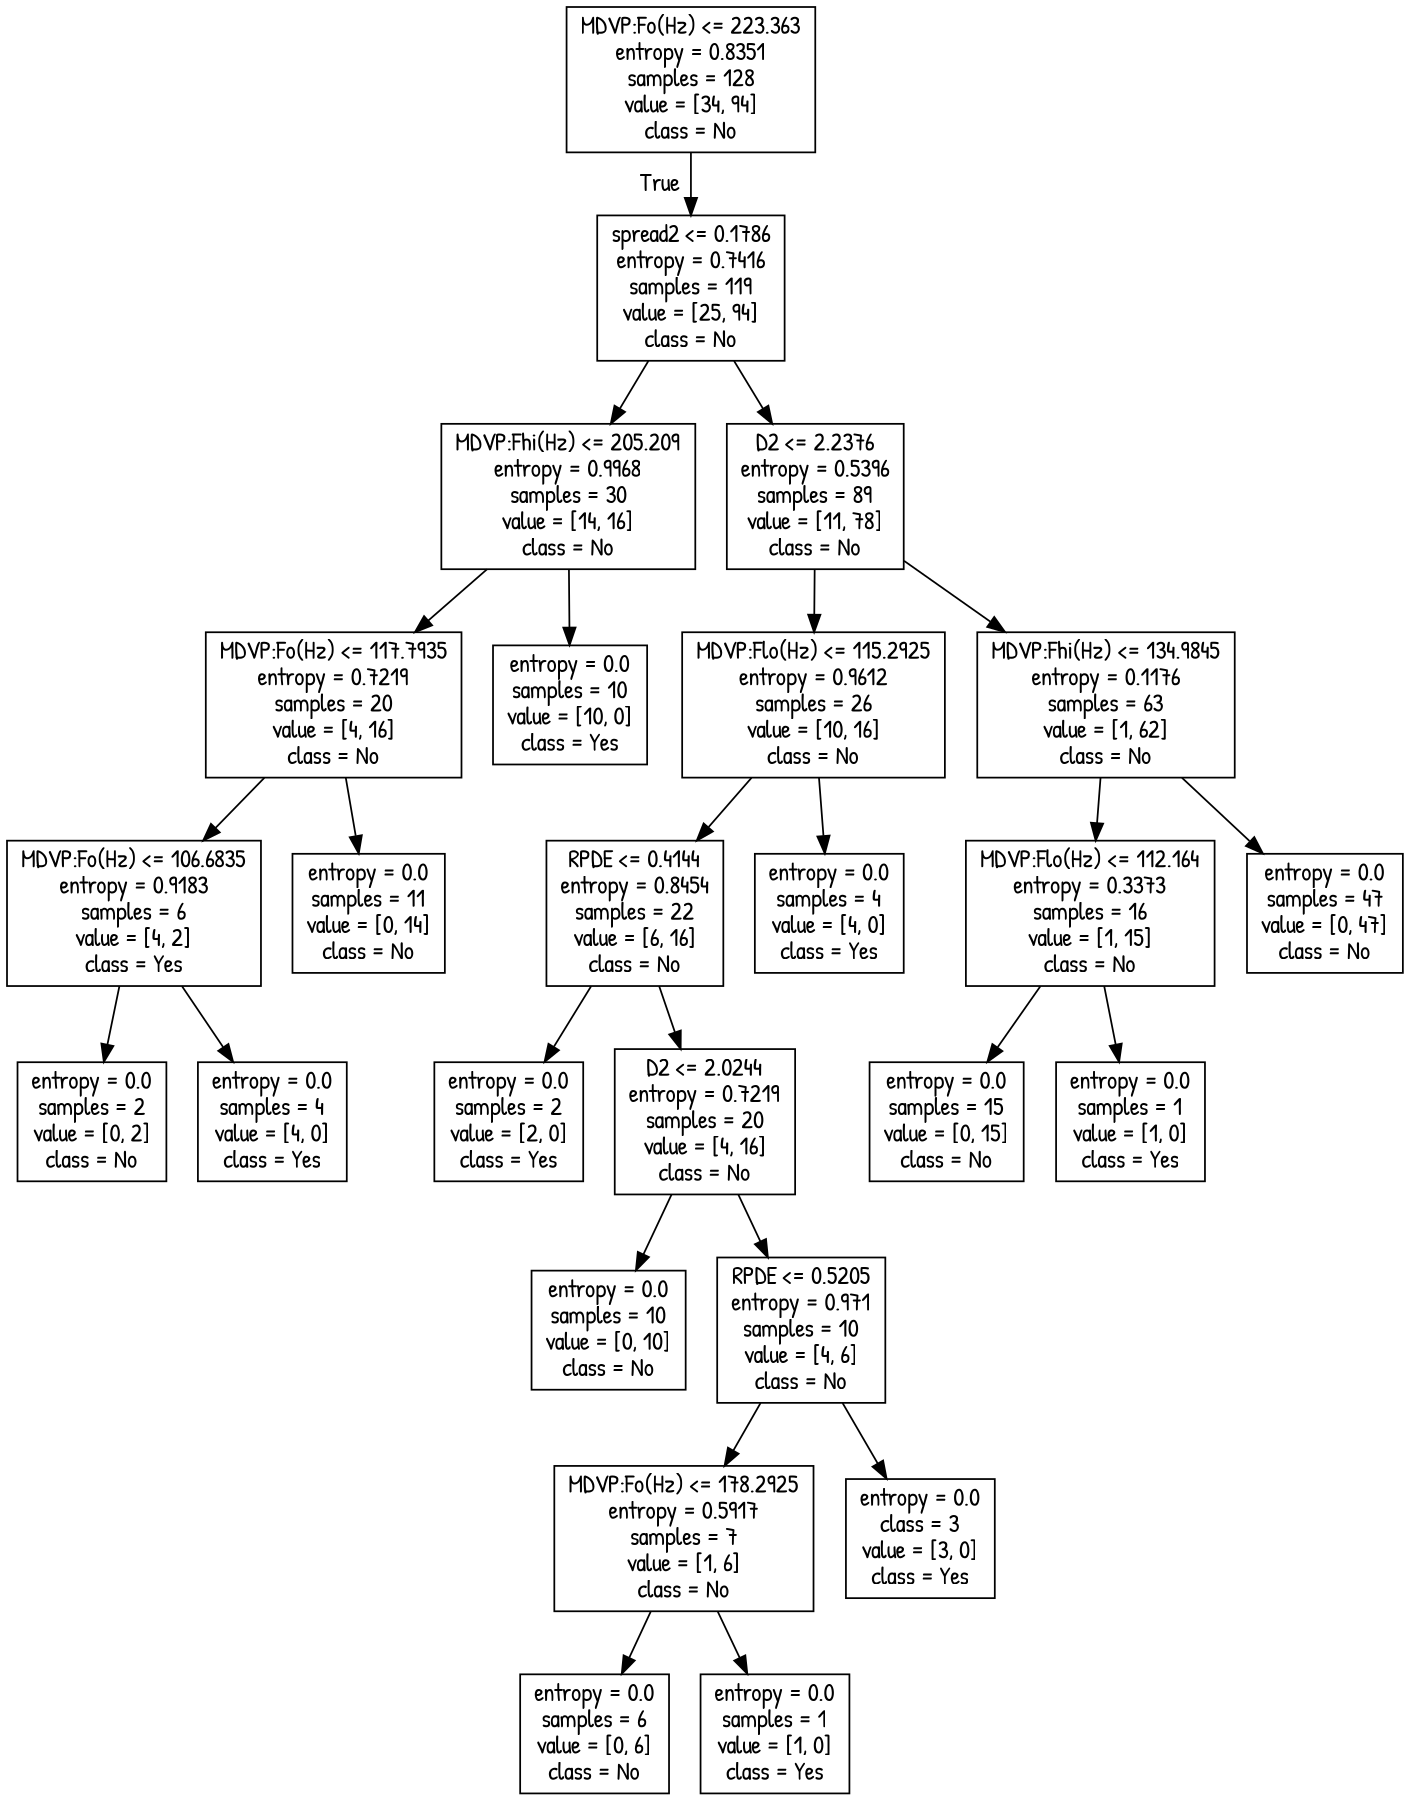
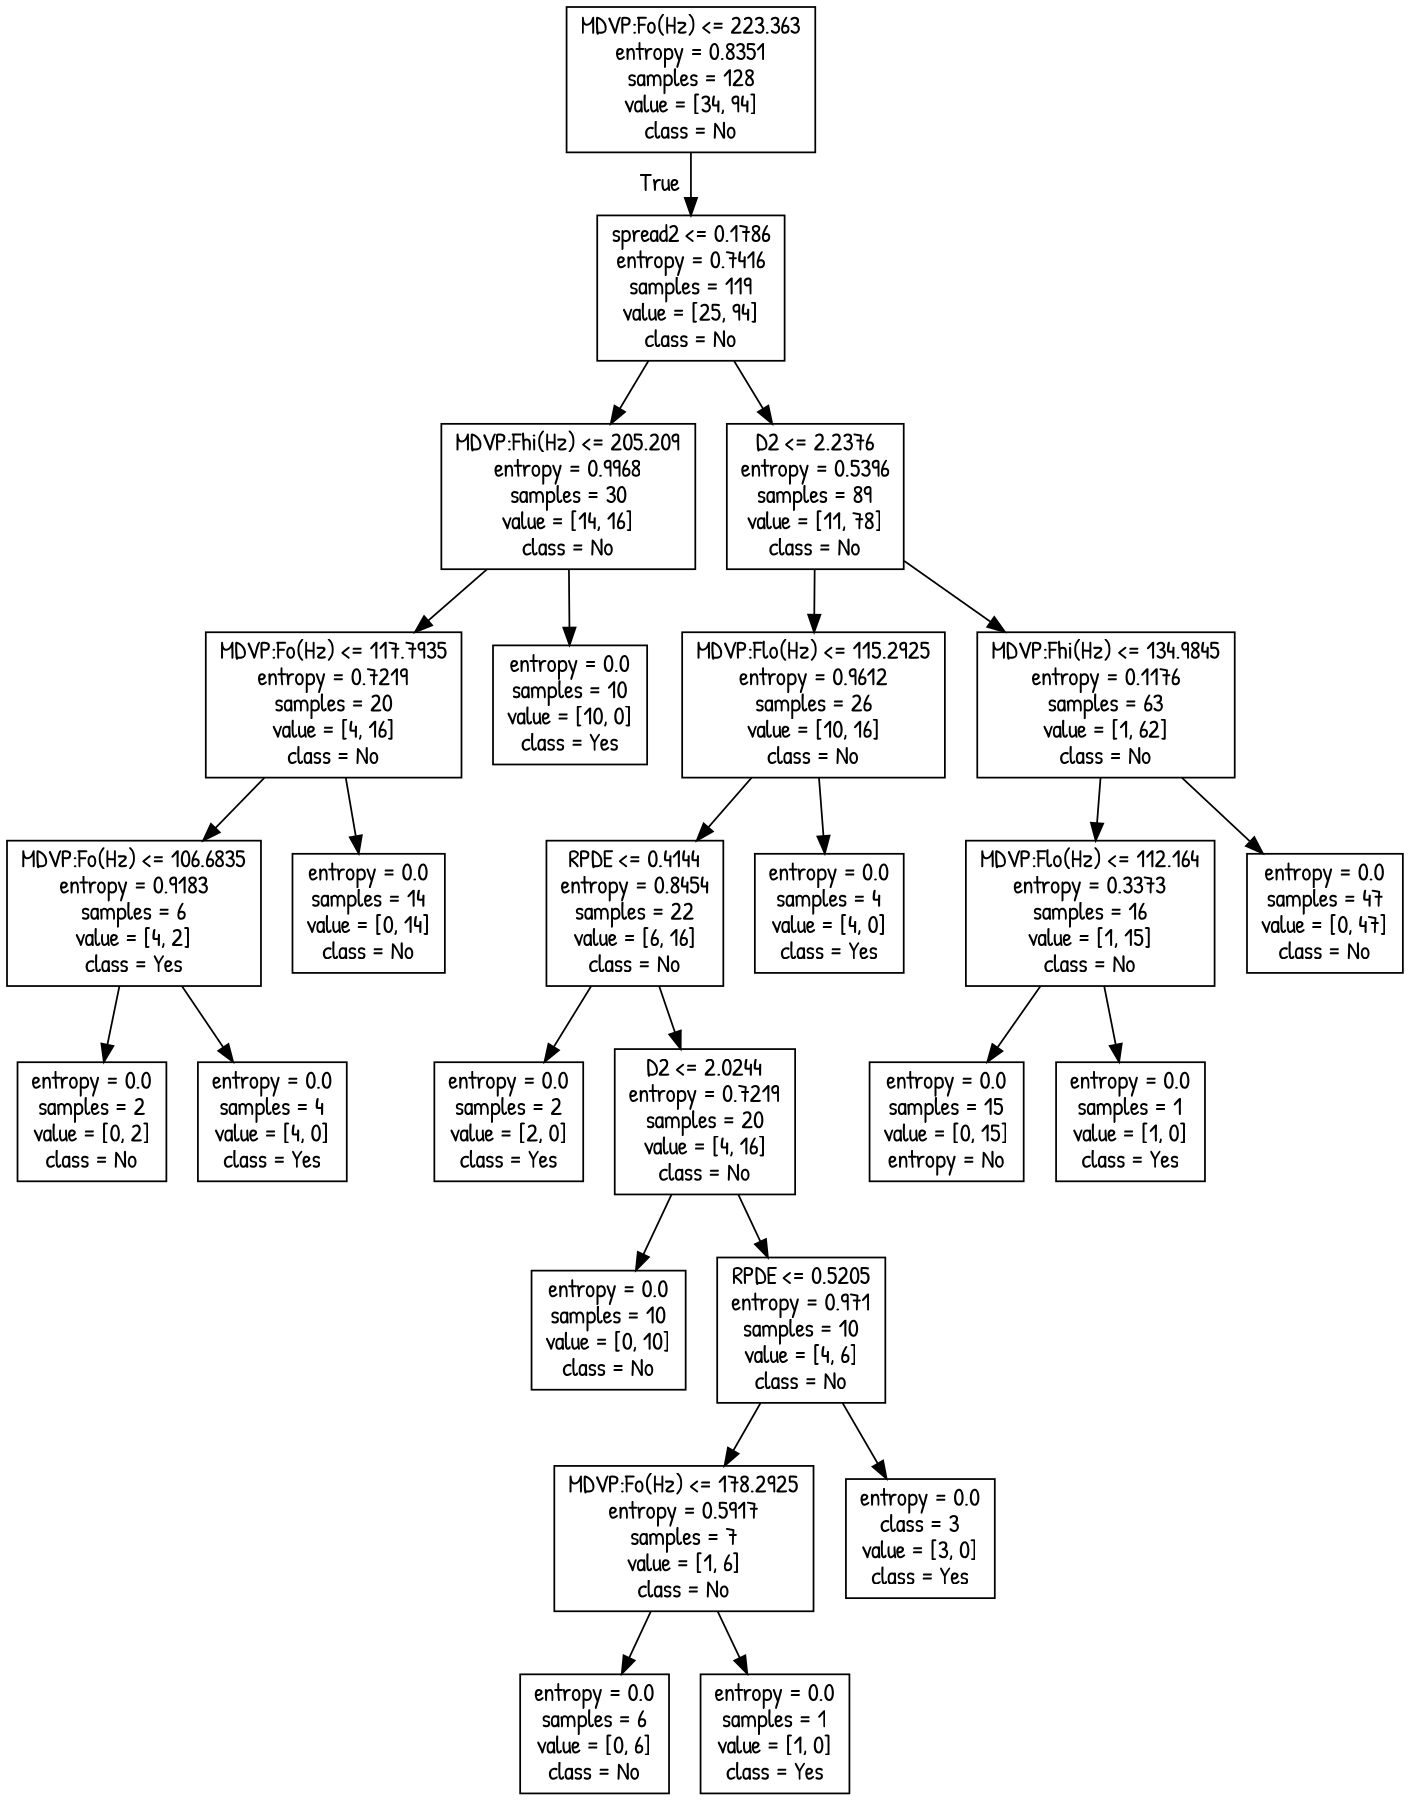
(369, 913) -> (369, 913)
(947, 1122) -> (947, 1122)
